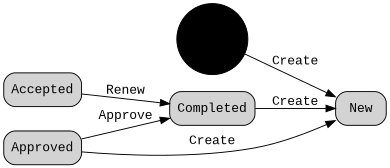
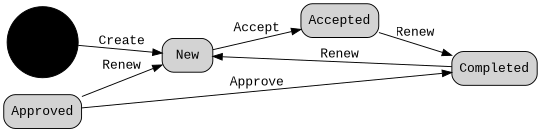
none -> (252, 41)
(295, 101) -> (340, 54)
(212, 141) -> (122, 65)
